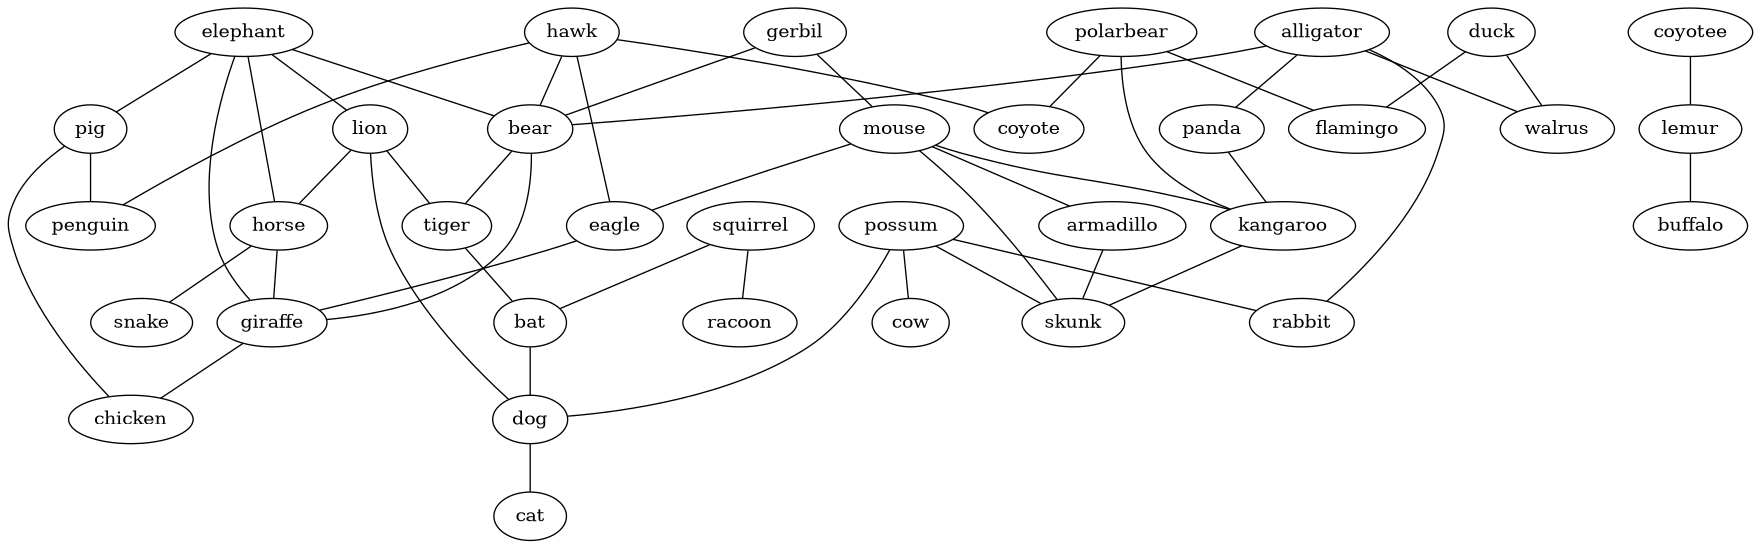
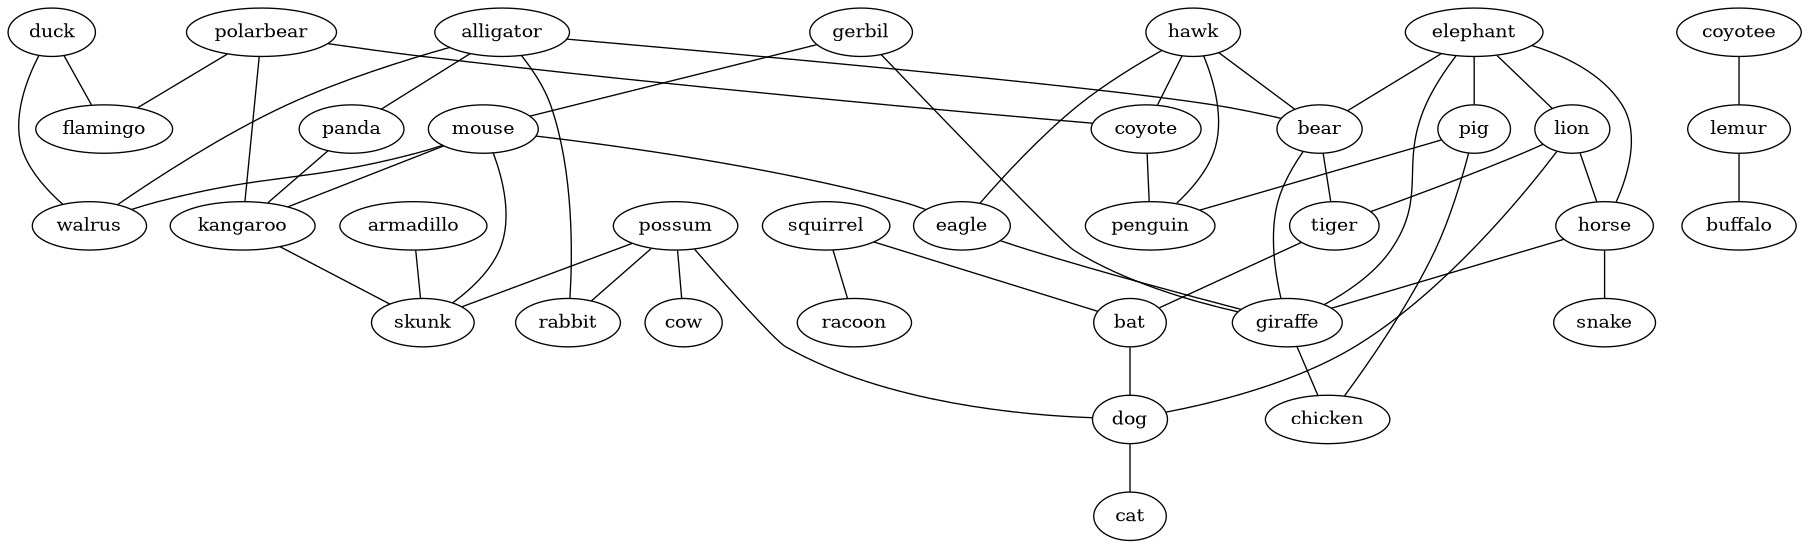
(660, 82) -> (1038, 216)
(1001, 176) -> (279, 179)
none -> (1148, 178)
